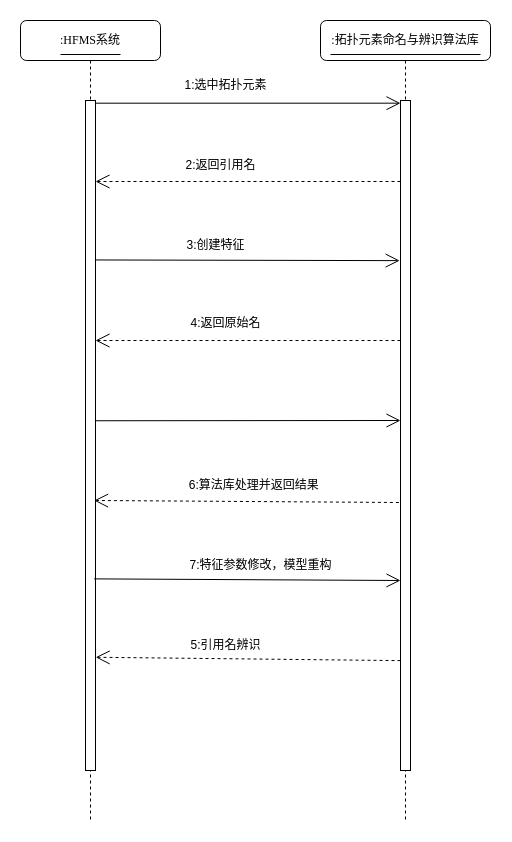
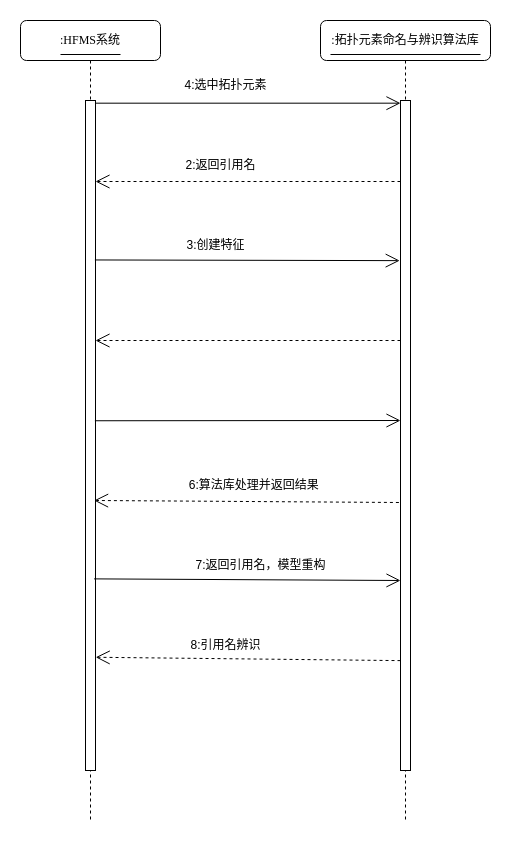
(226, 86) -> (226, 86)
(226, 324) -> none
(261, 566) -> (261, 566)
(226, 646) -> (226, 646)
